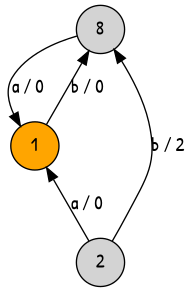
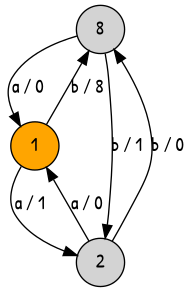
(88, 88) -> (88, 88)
none -> (112, 139)
(168, 146) -> (168, 146)
none -> (18, 219)
